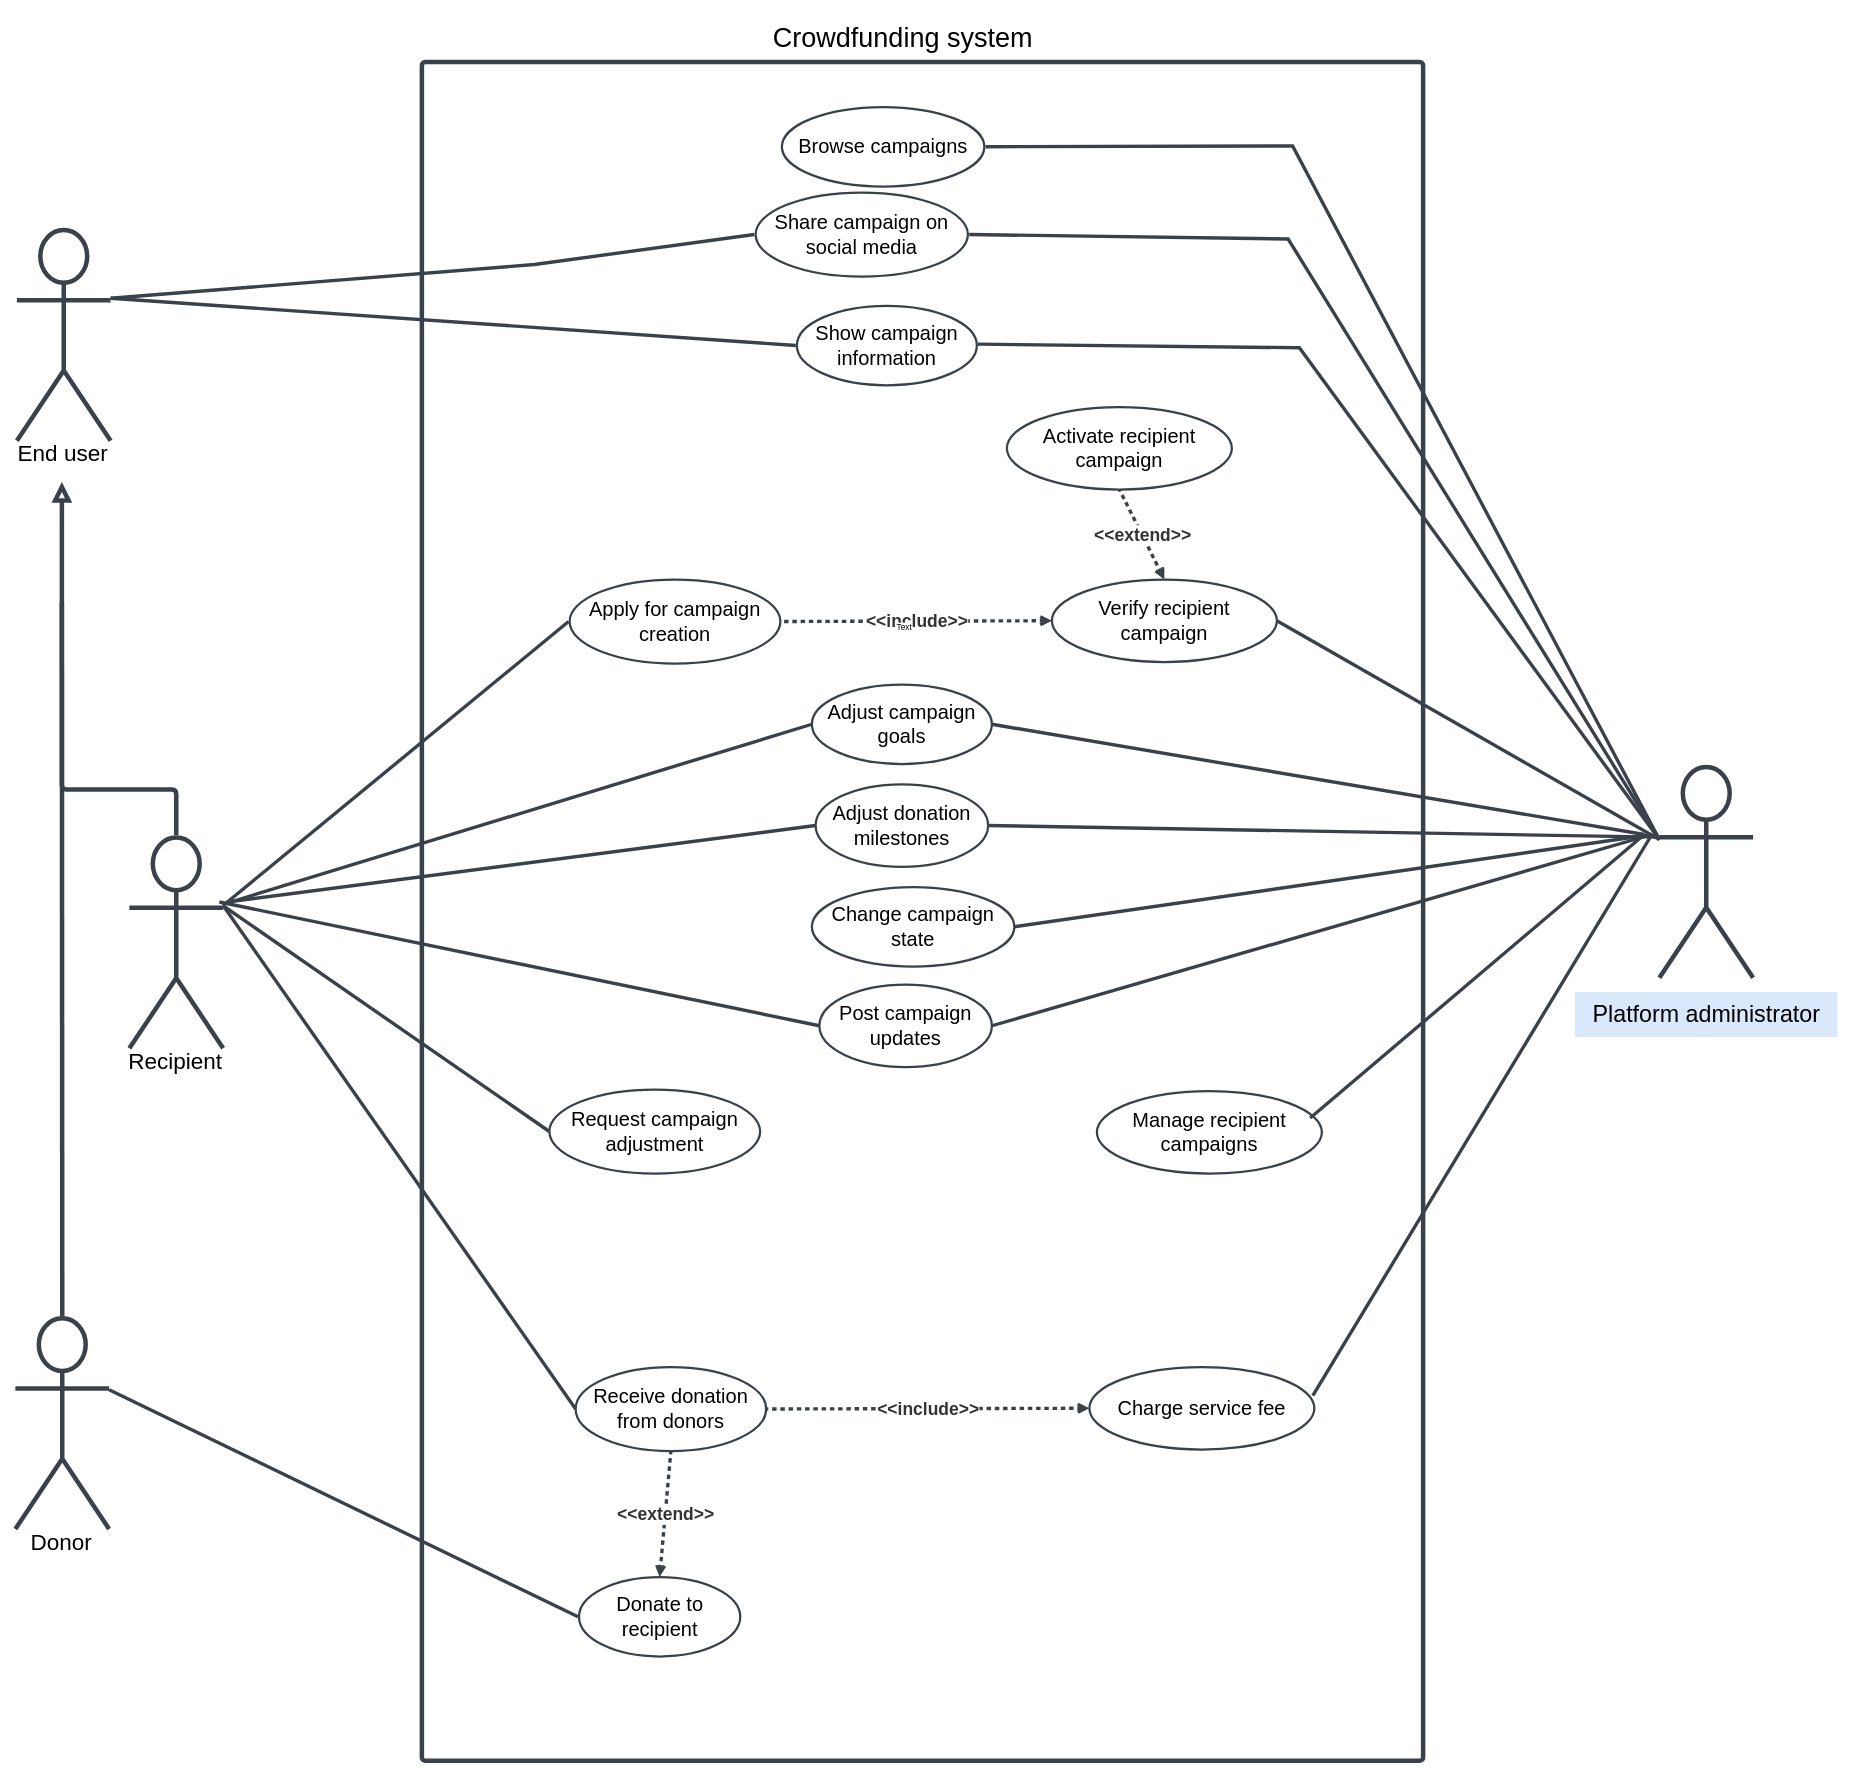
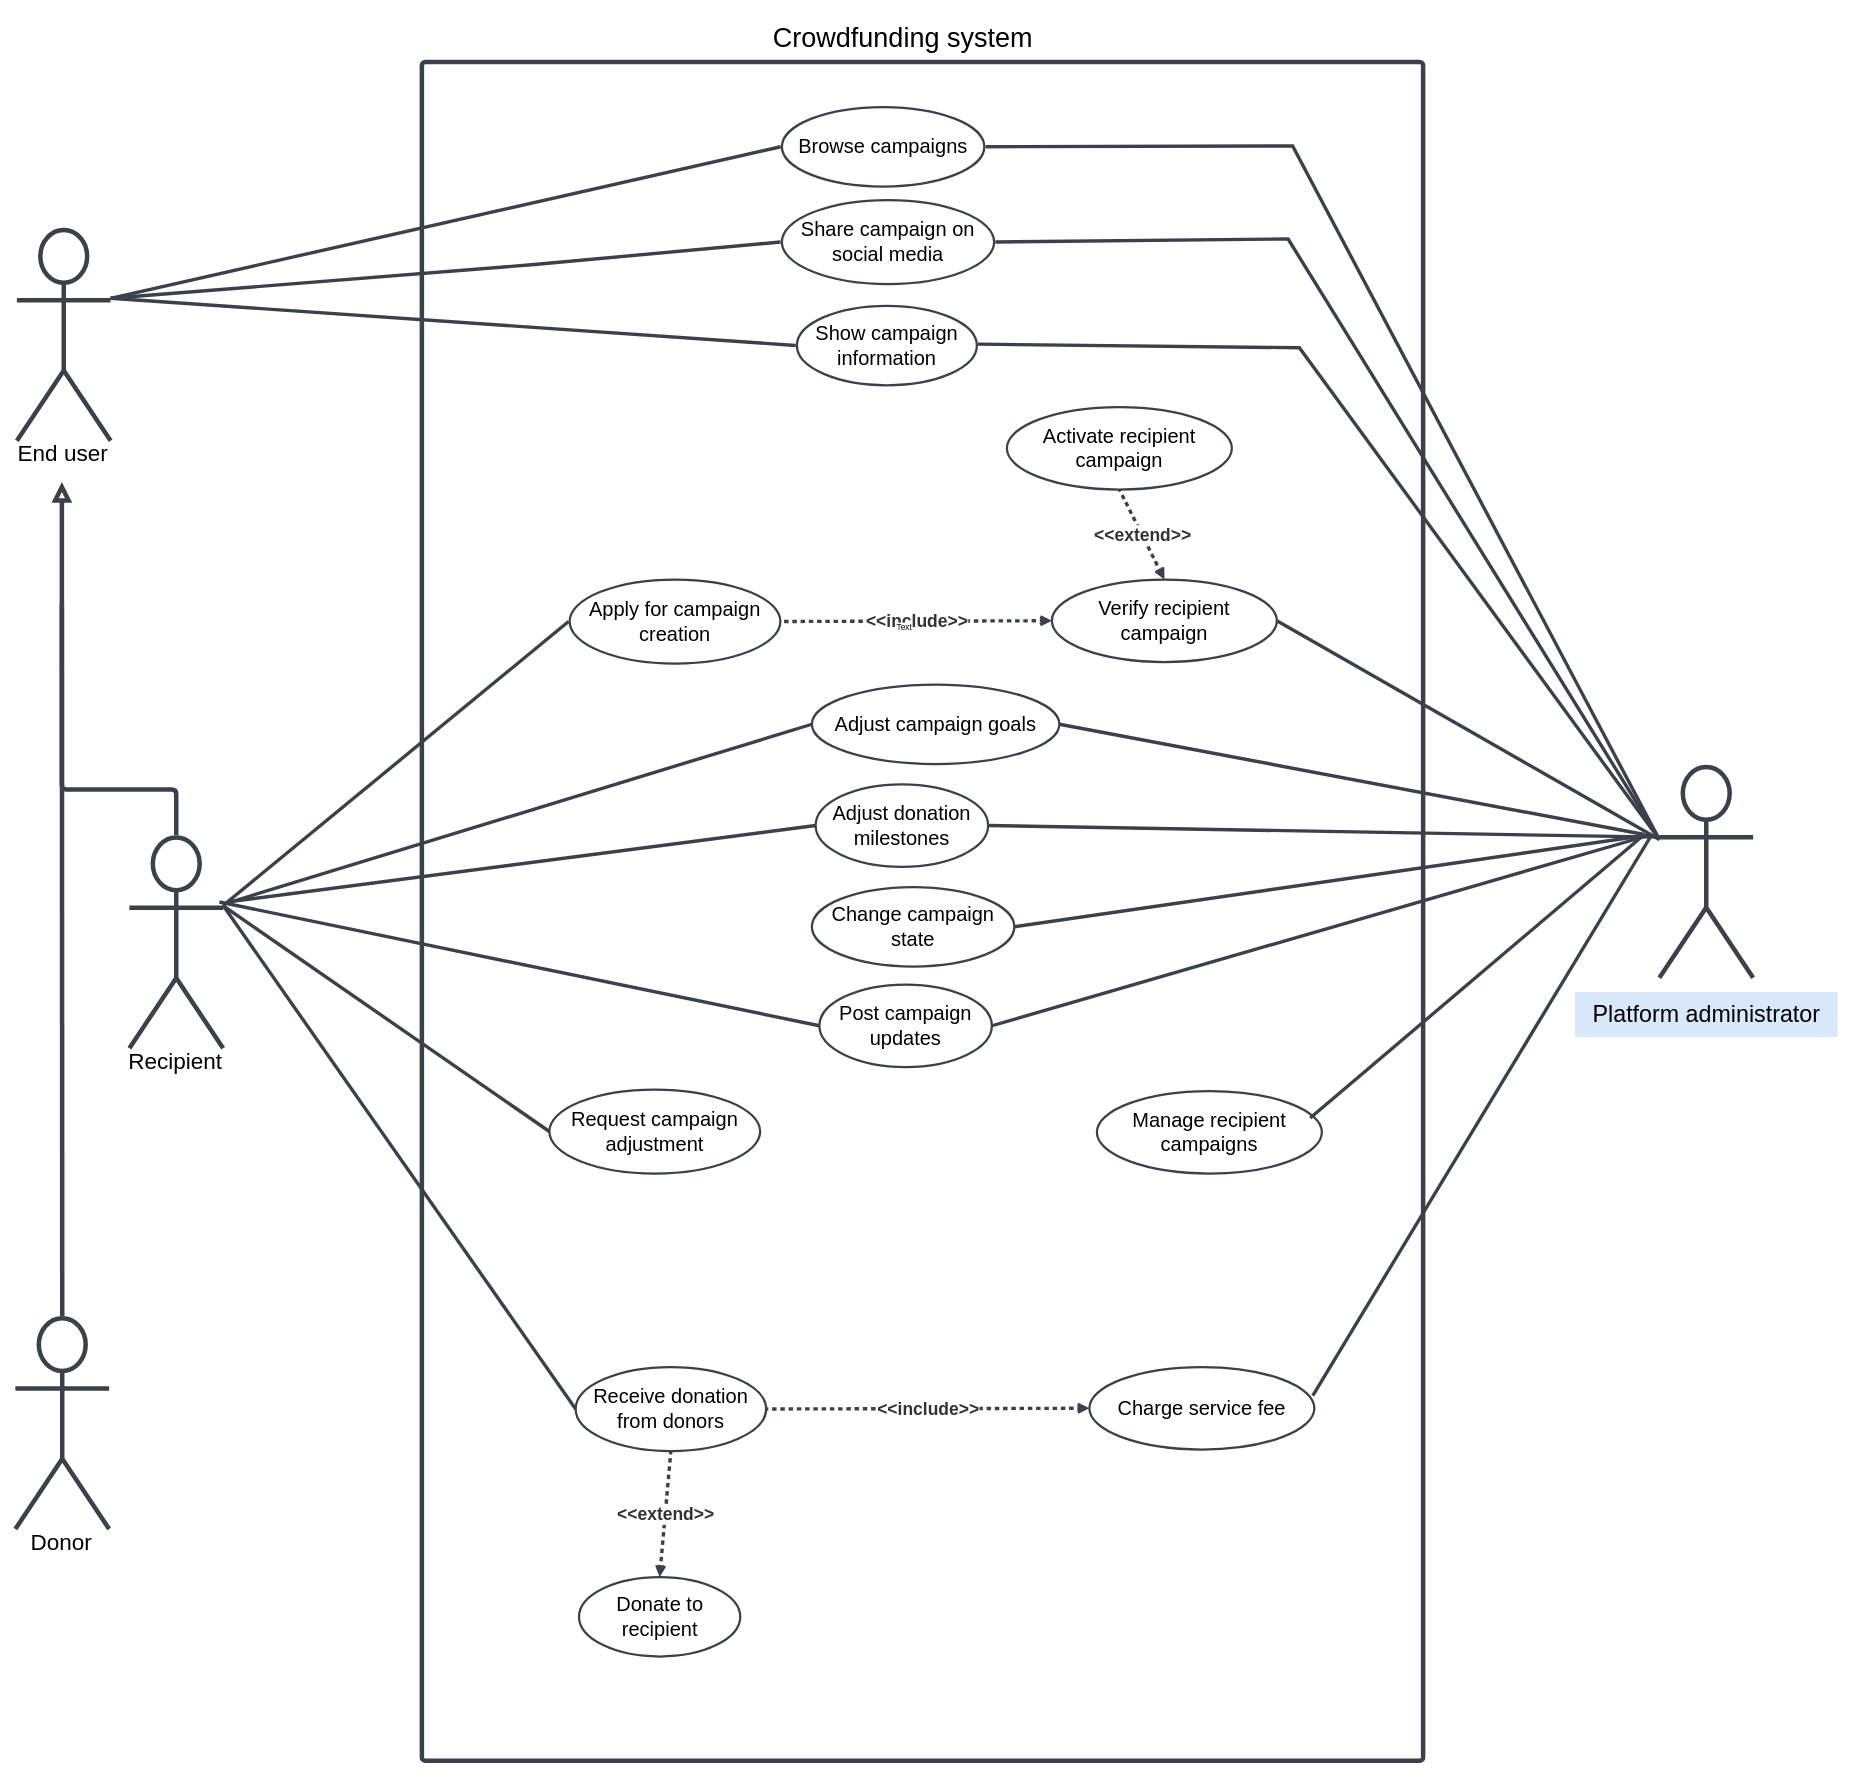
none -> (450, 222)
(862, 234) -> (888, 242)
(902, 724) -> (936, 724)
(344, 1504) -> none
